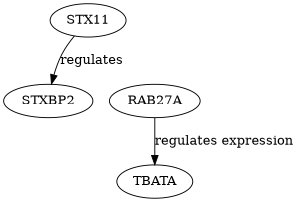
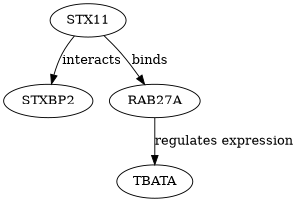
none -> (123, 55)
(92, 61) -> (92, 61)
